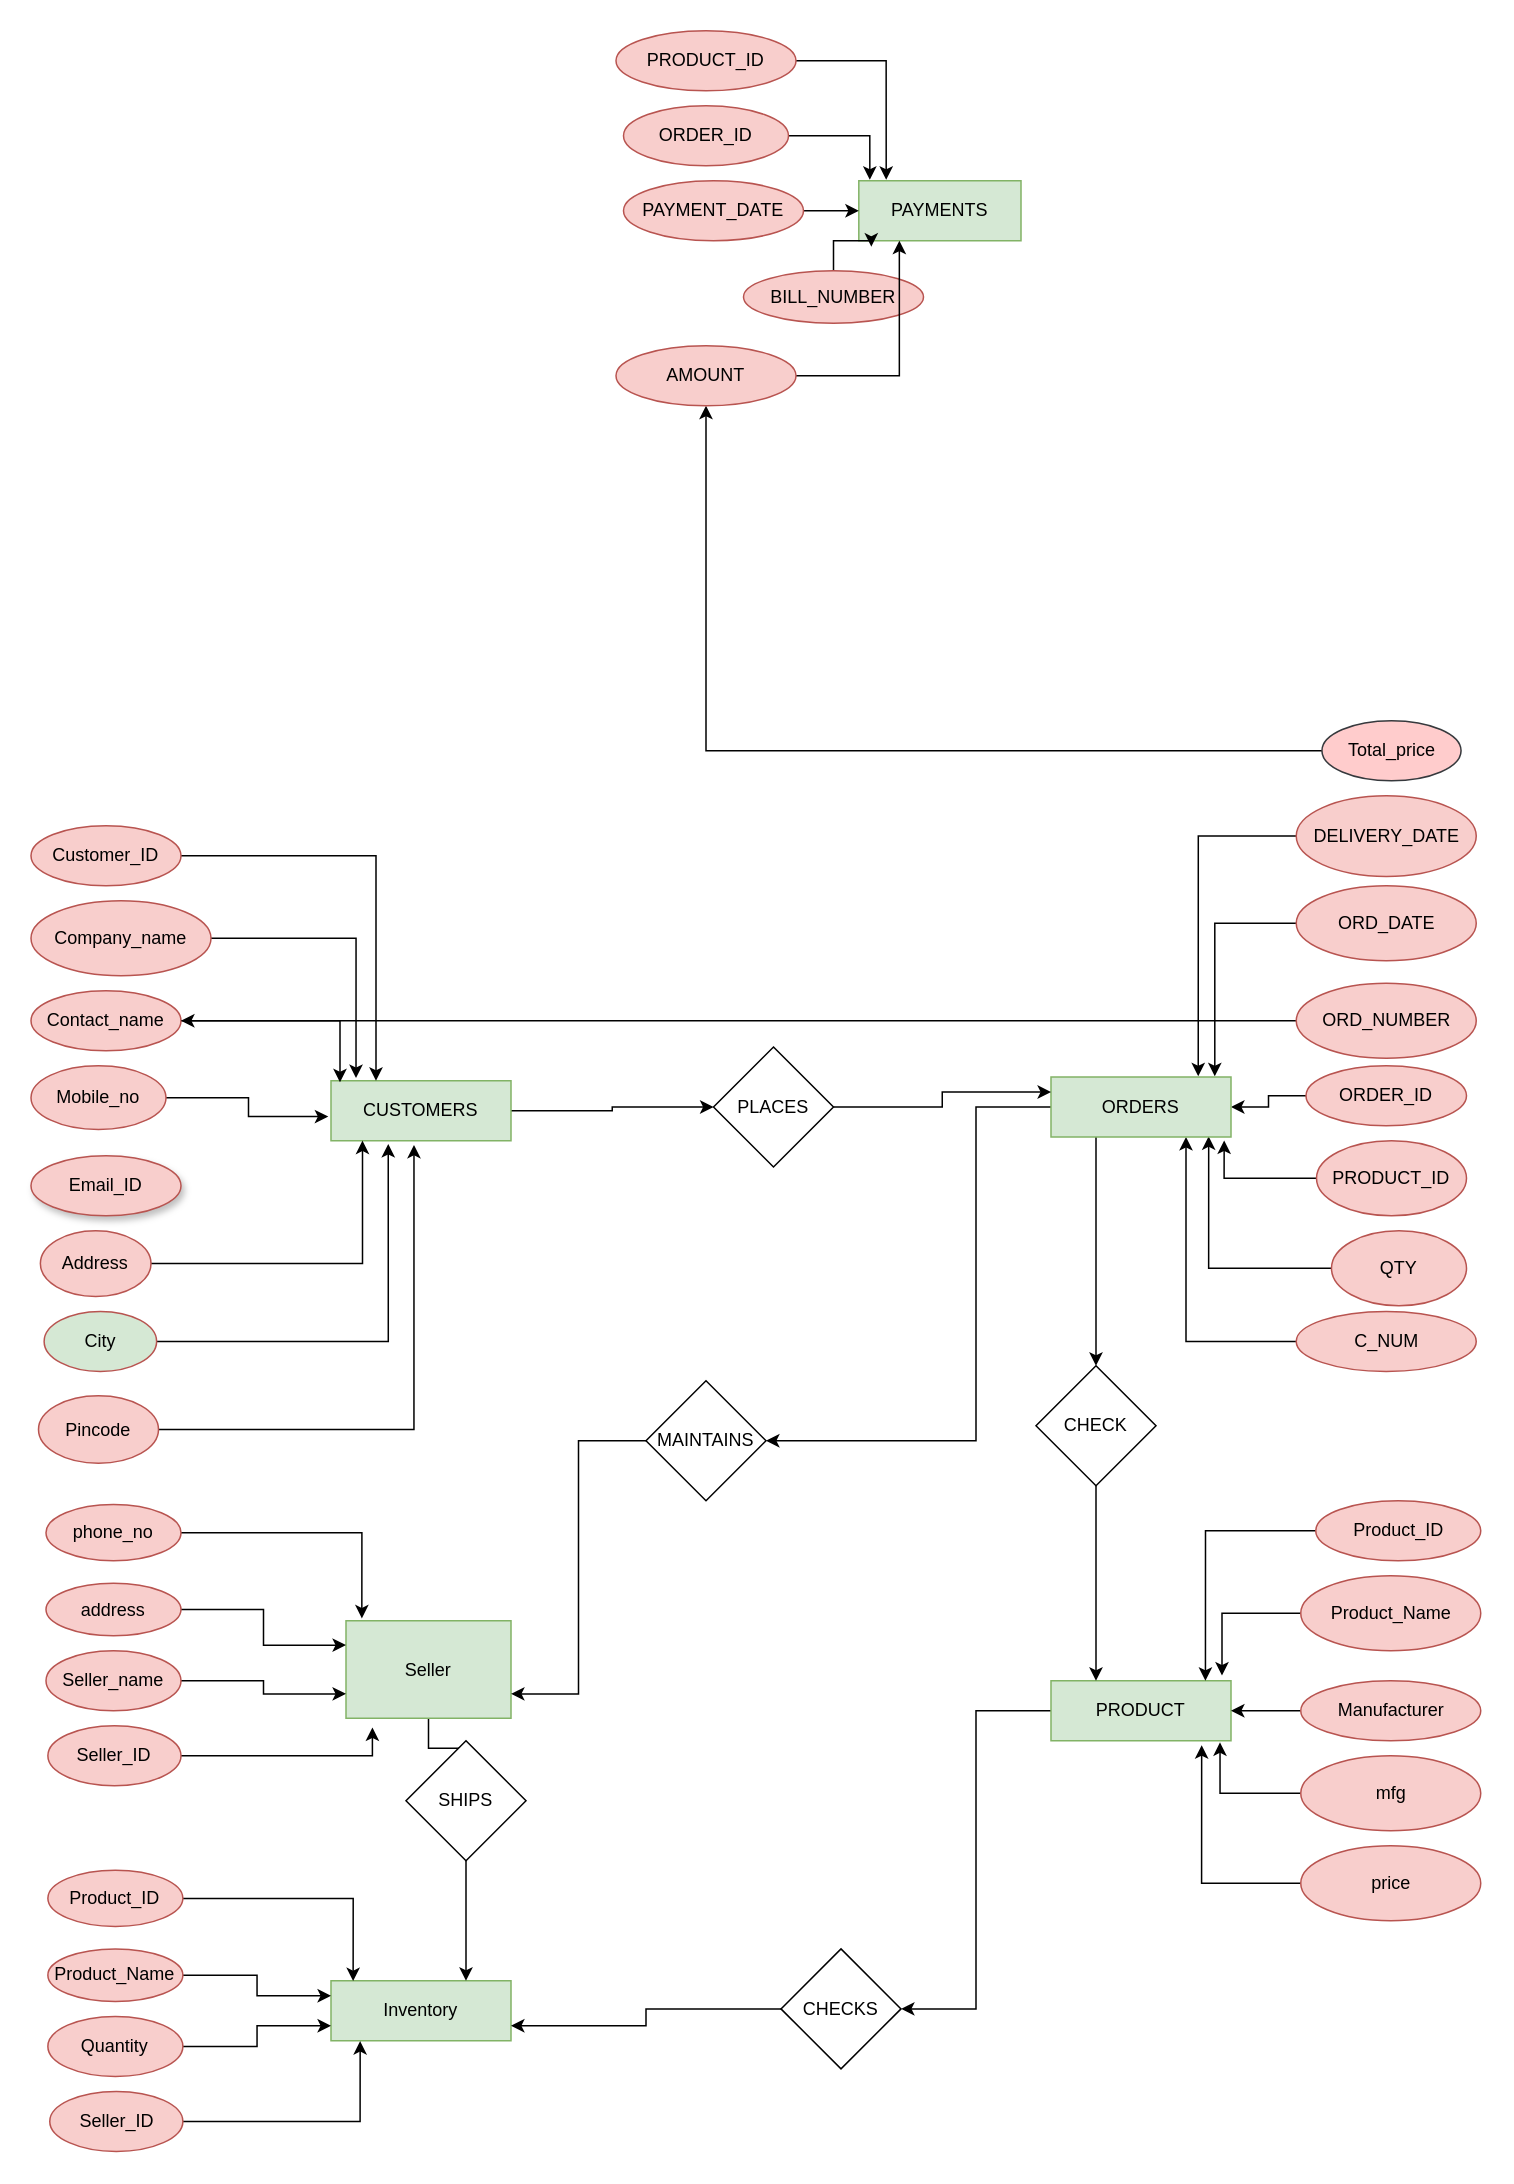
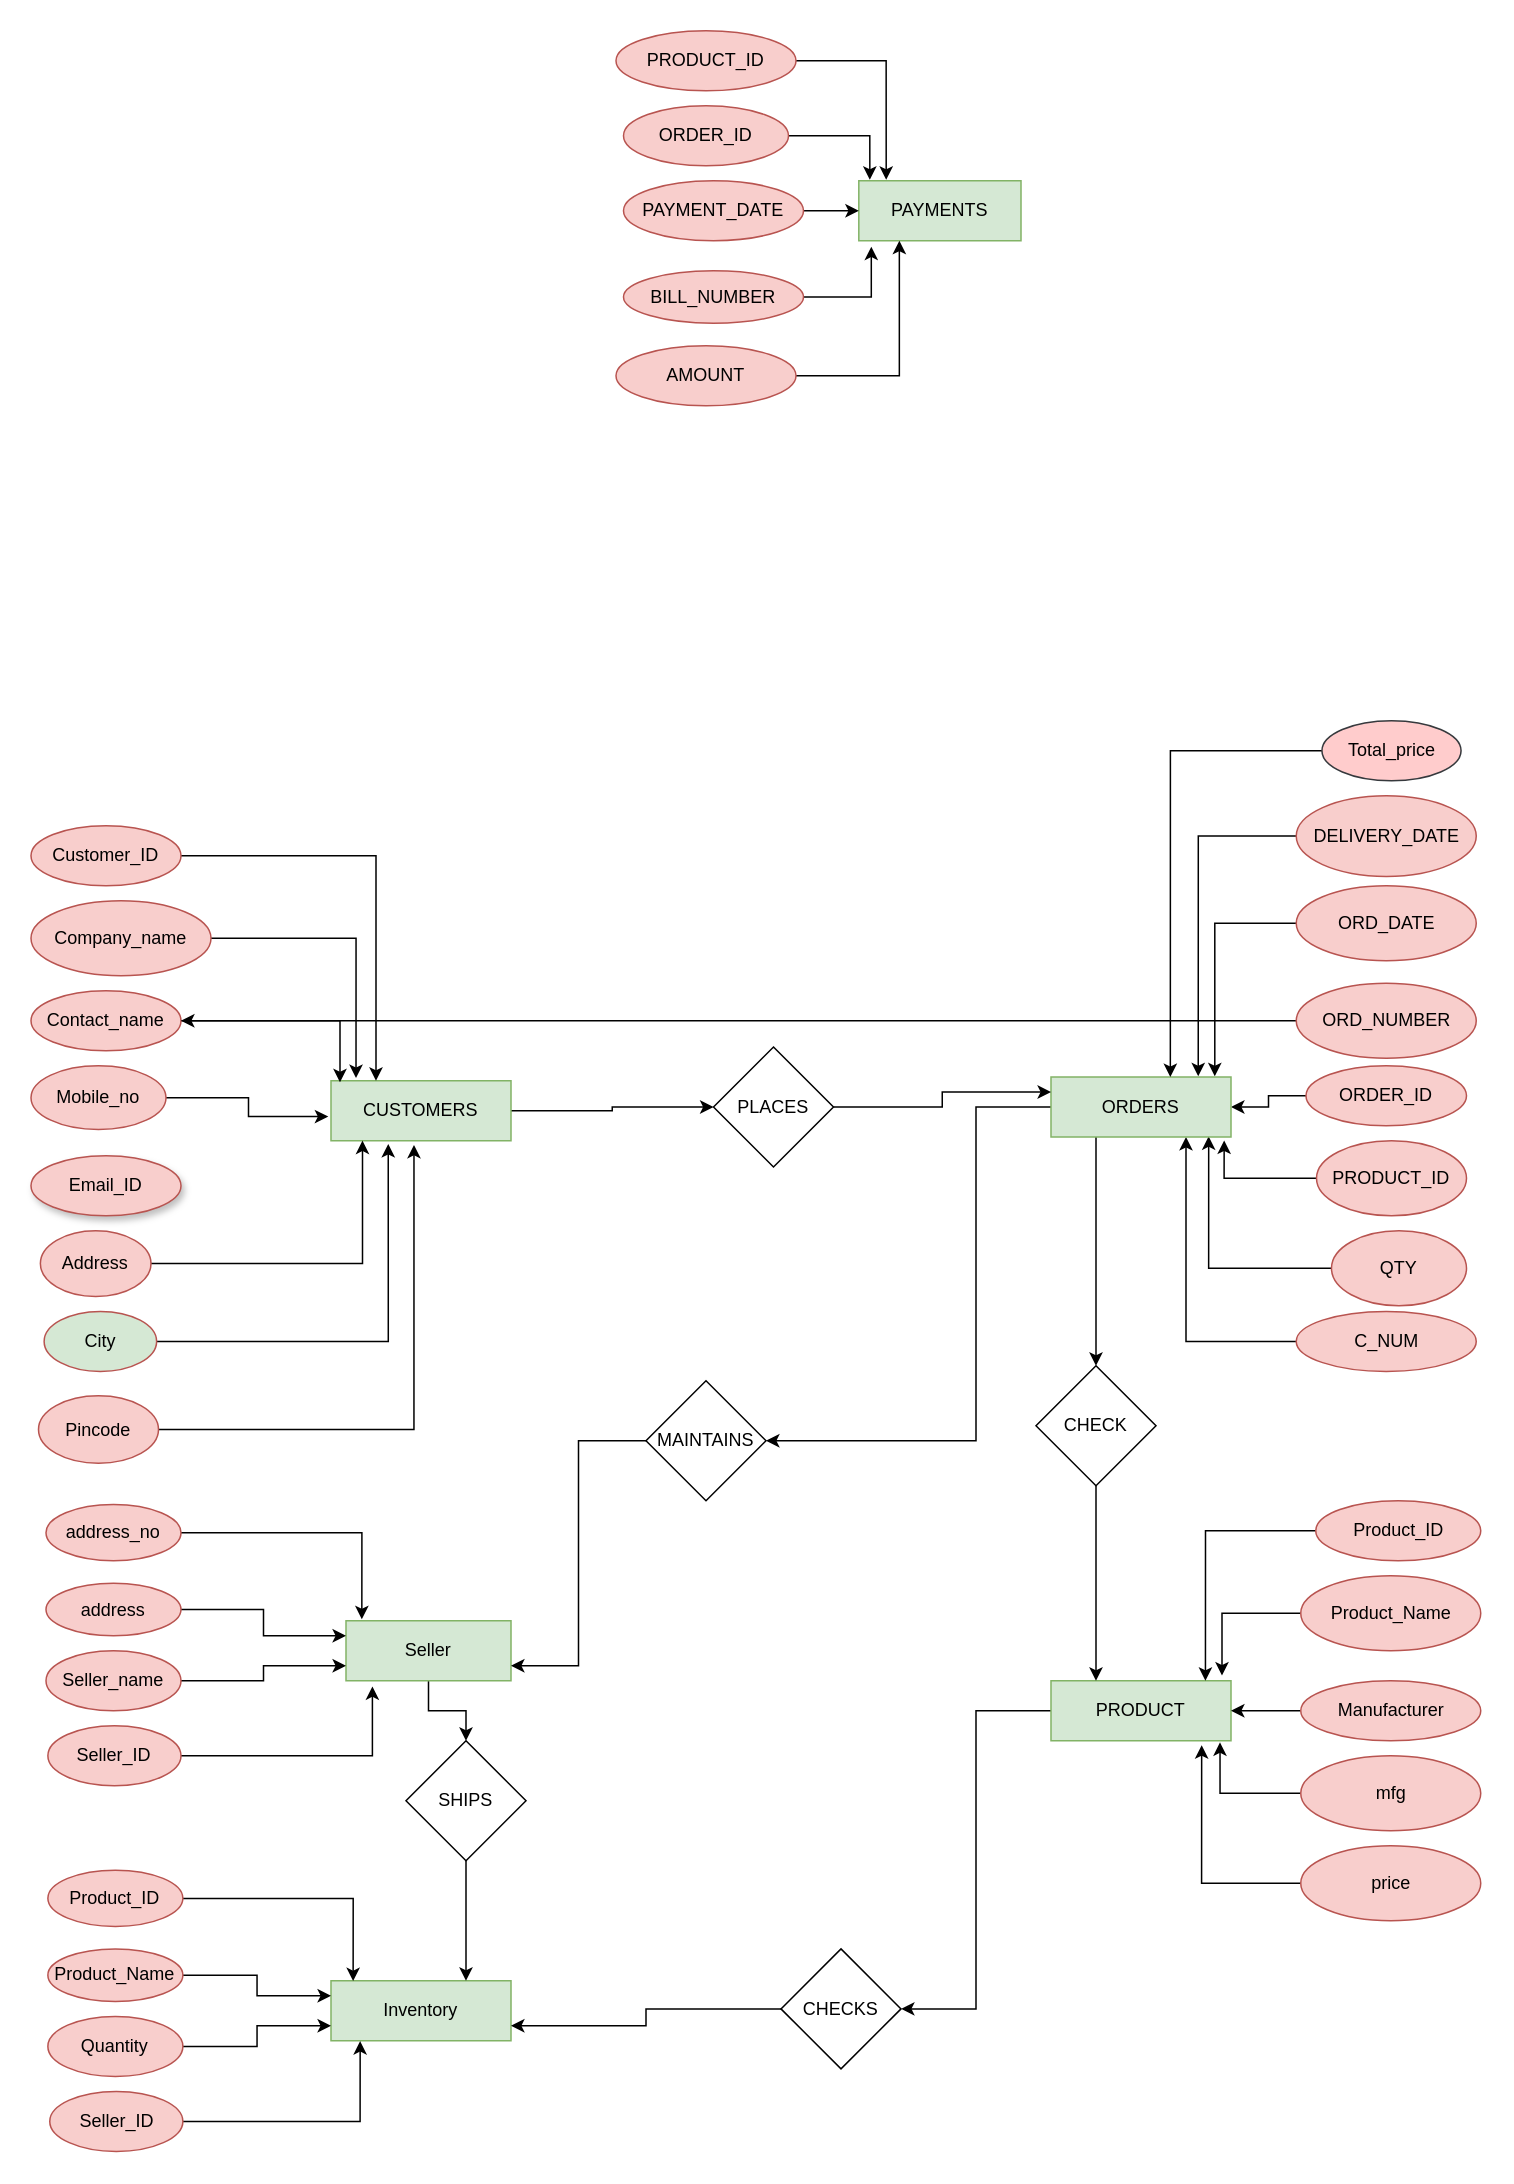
(833, 297) -> (713, 297)
(772, 751) -> (1170, 908)
(113, 1532) -> (113, 1532)
(428, 1670) -> (428, 1651)
